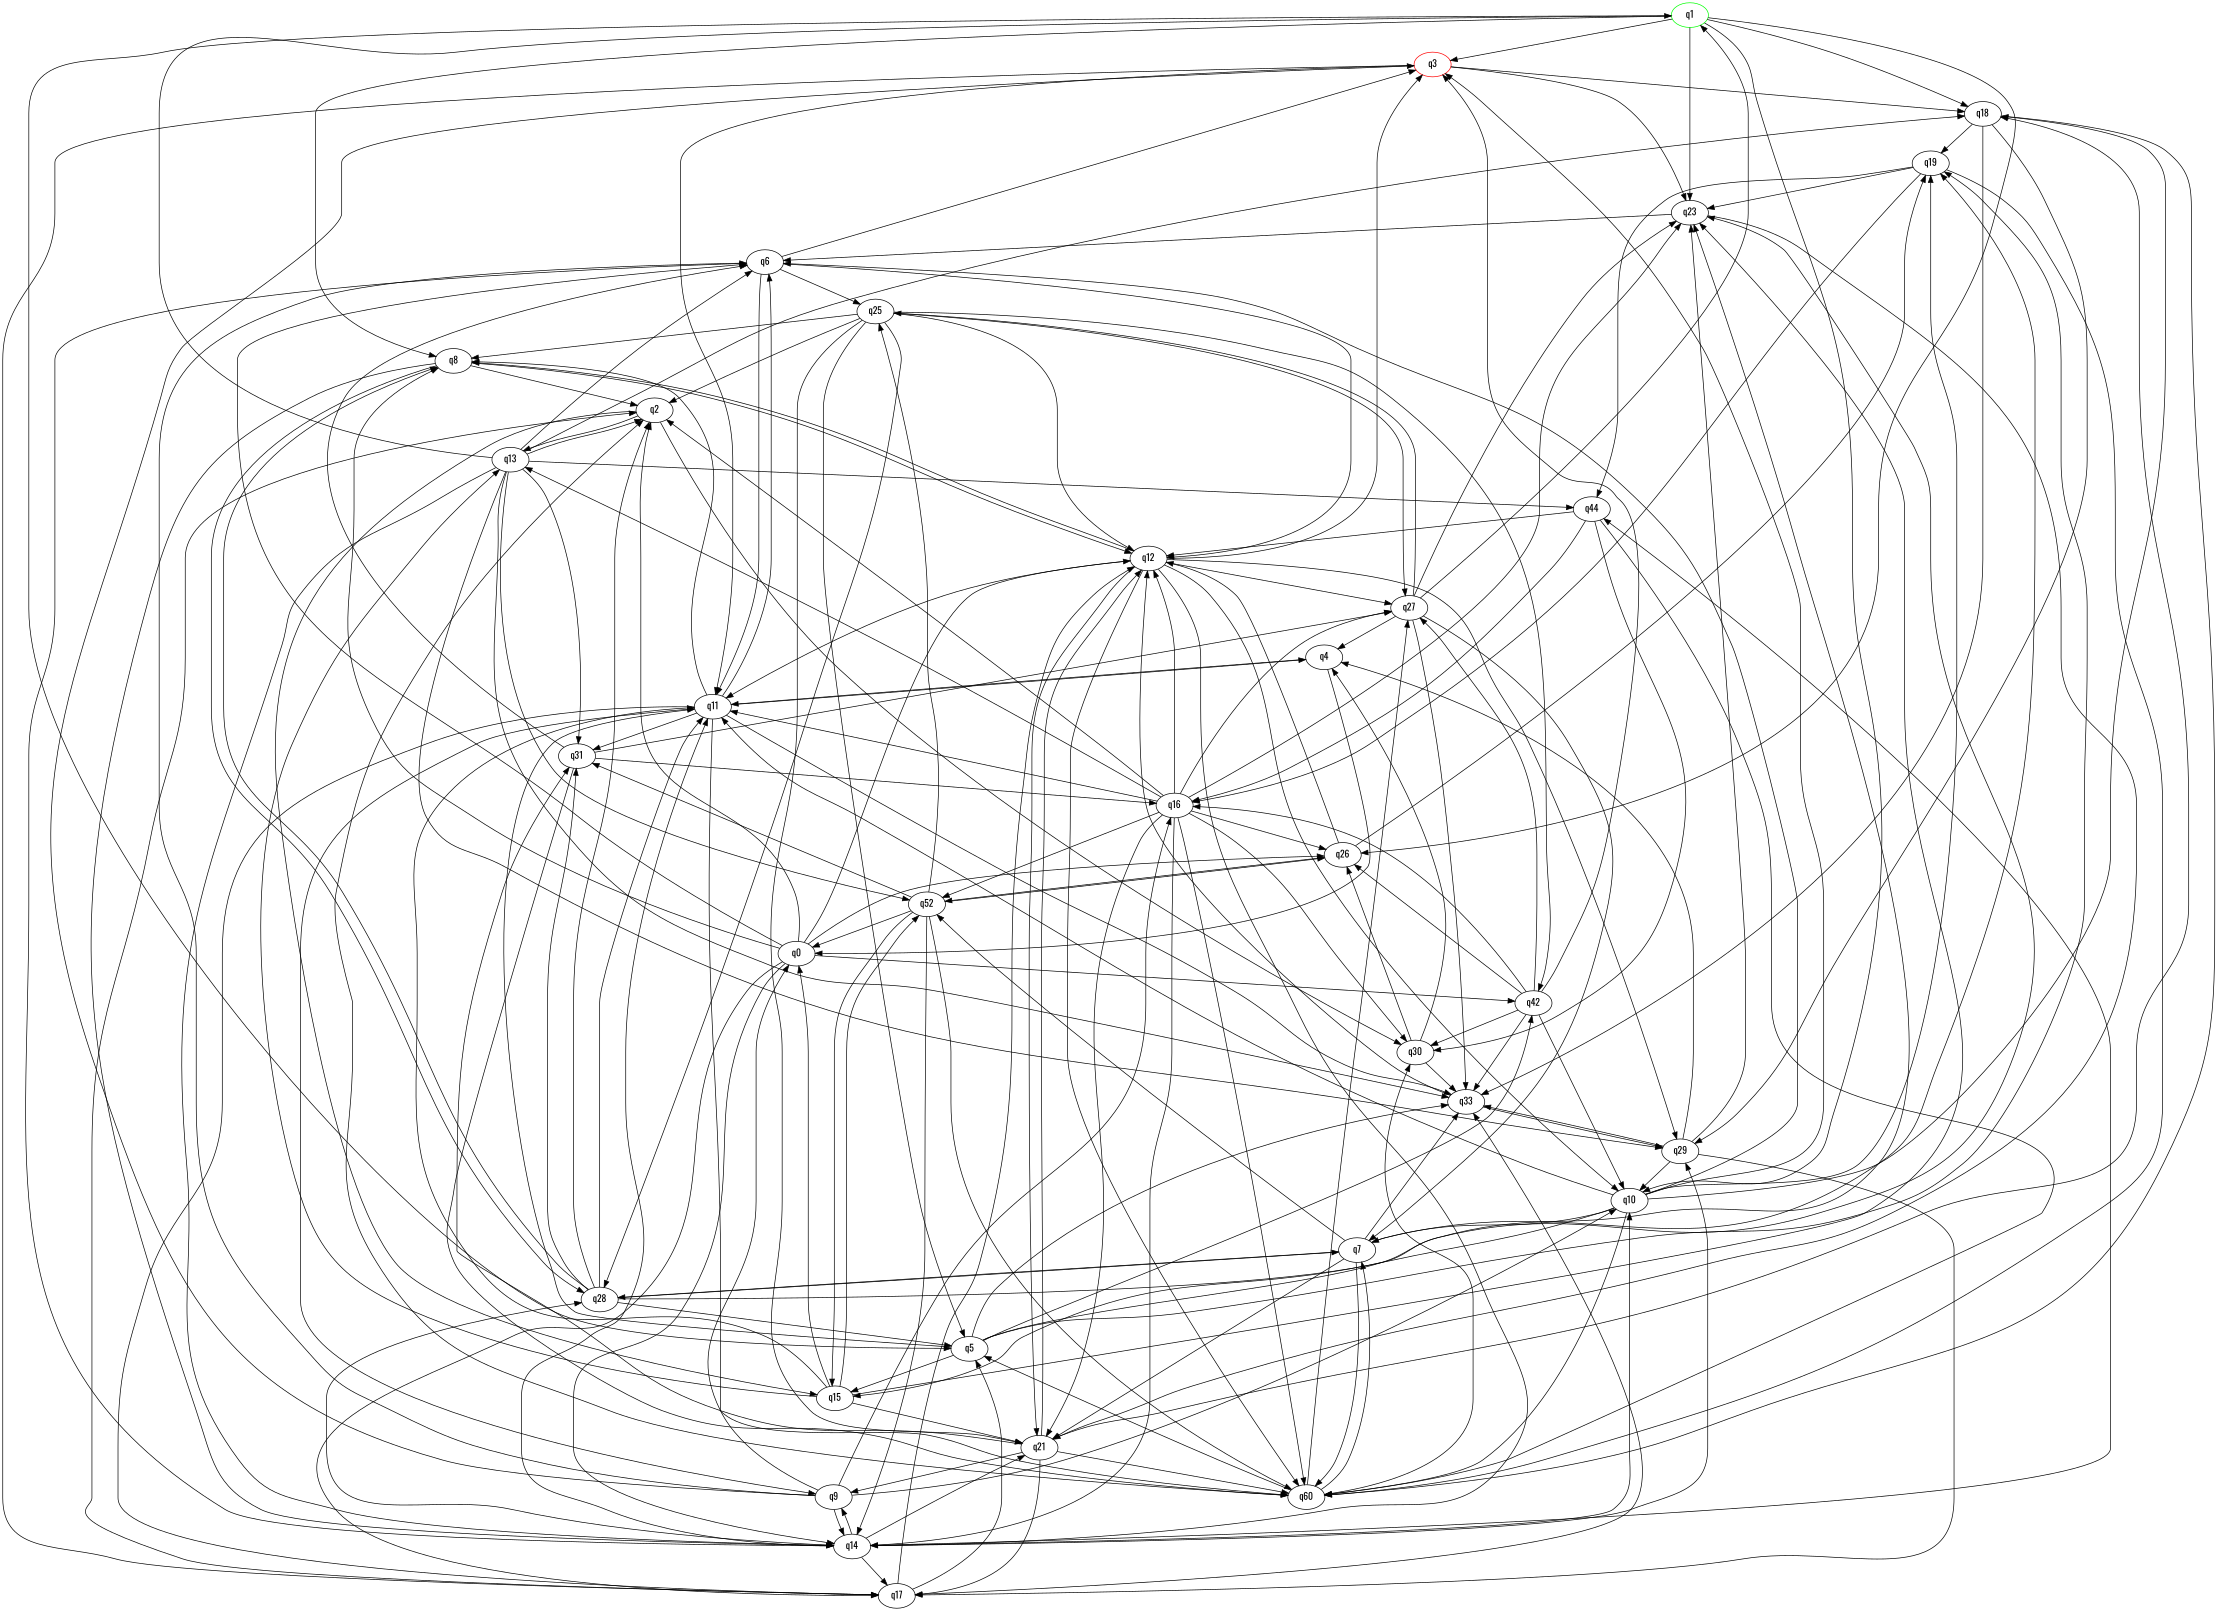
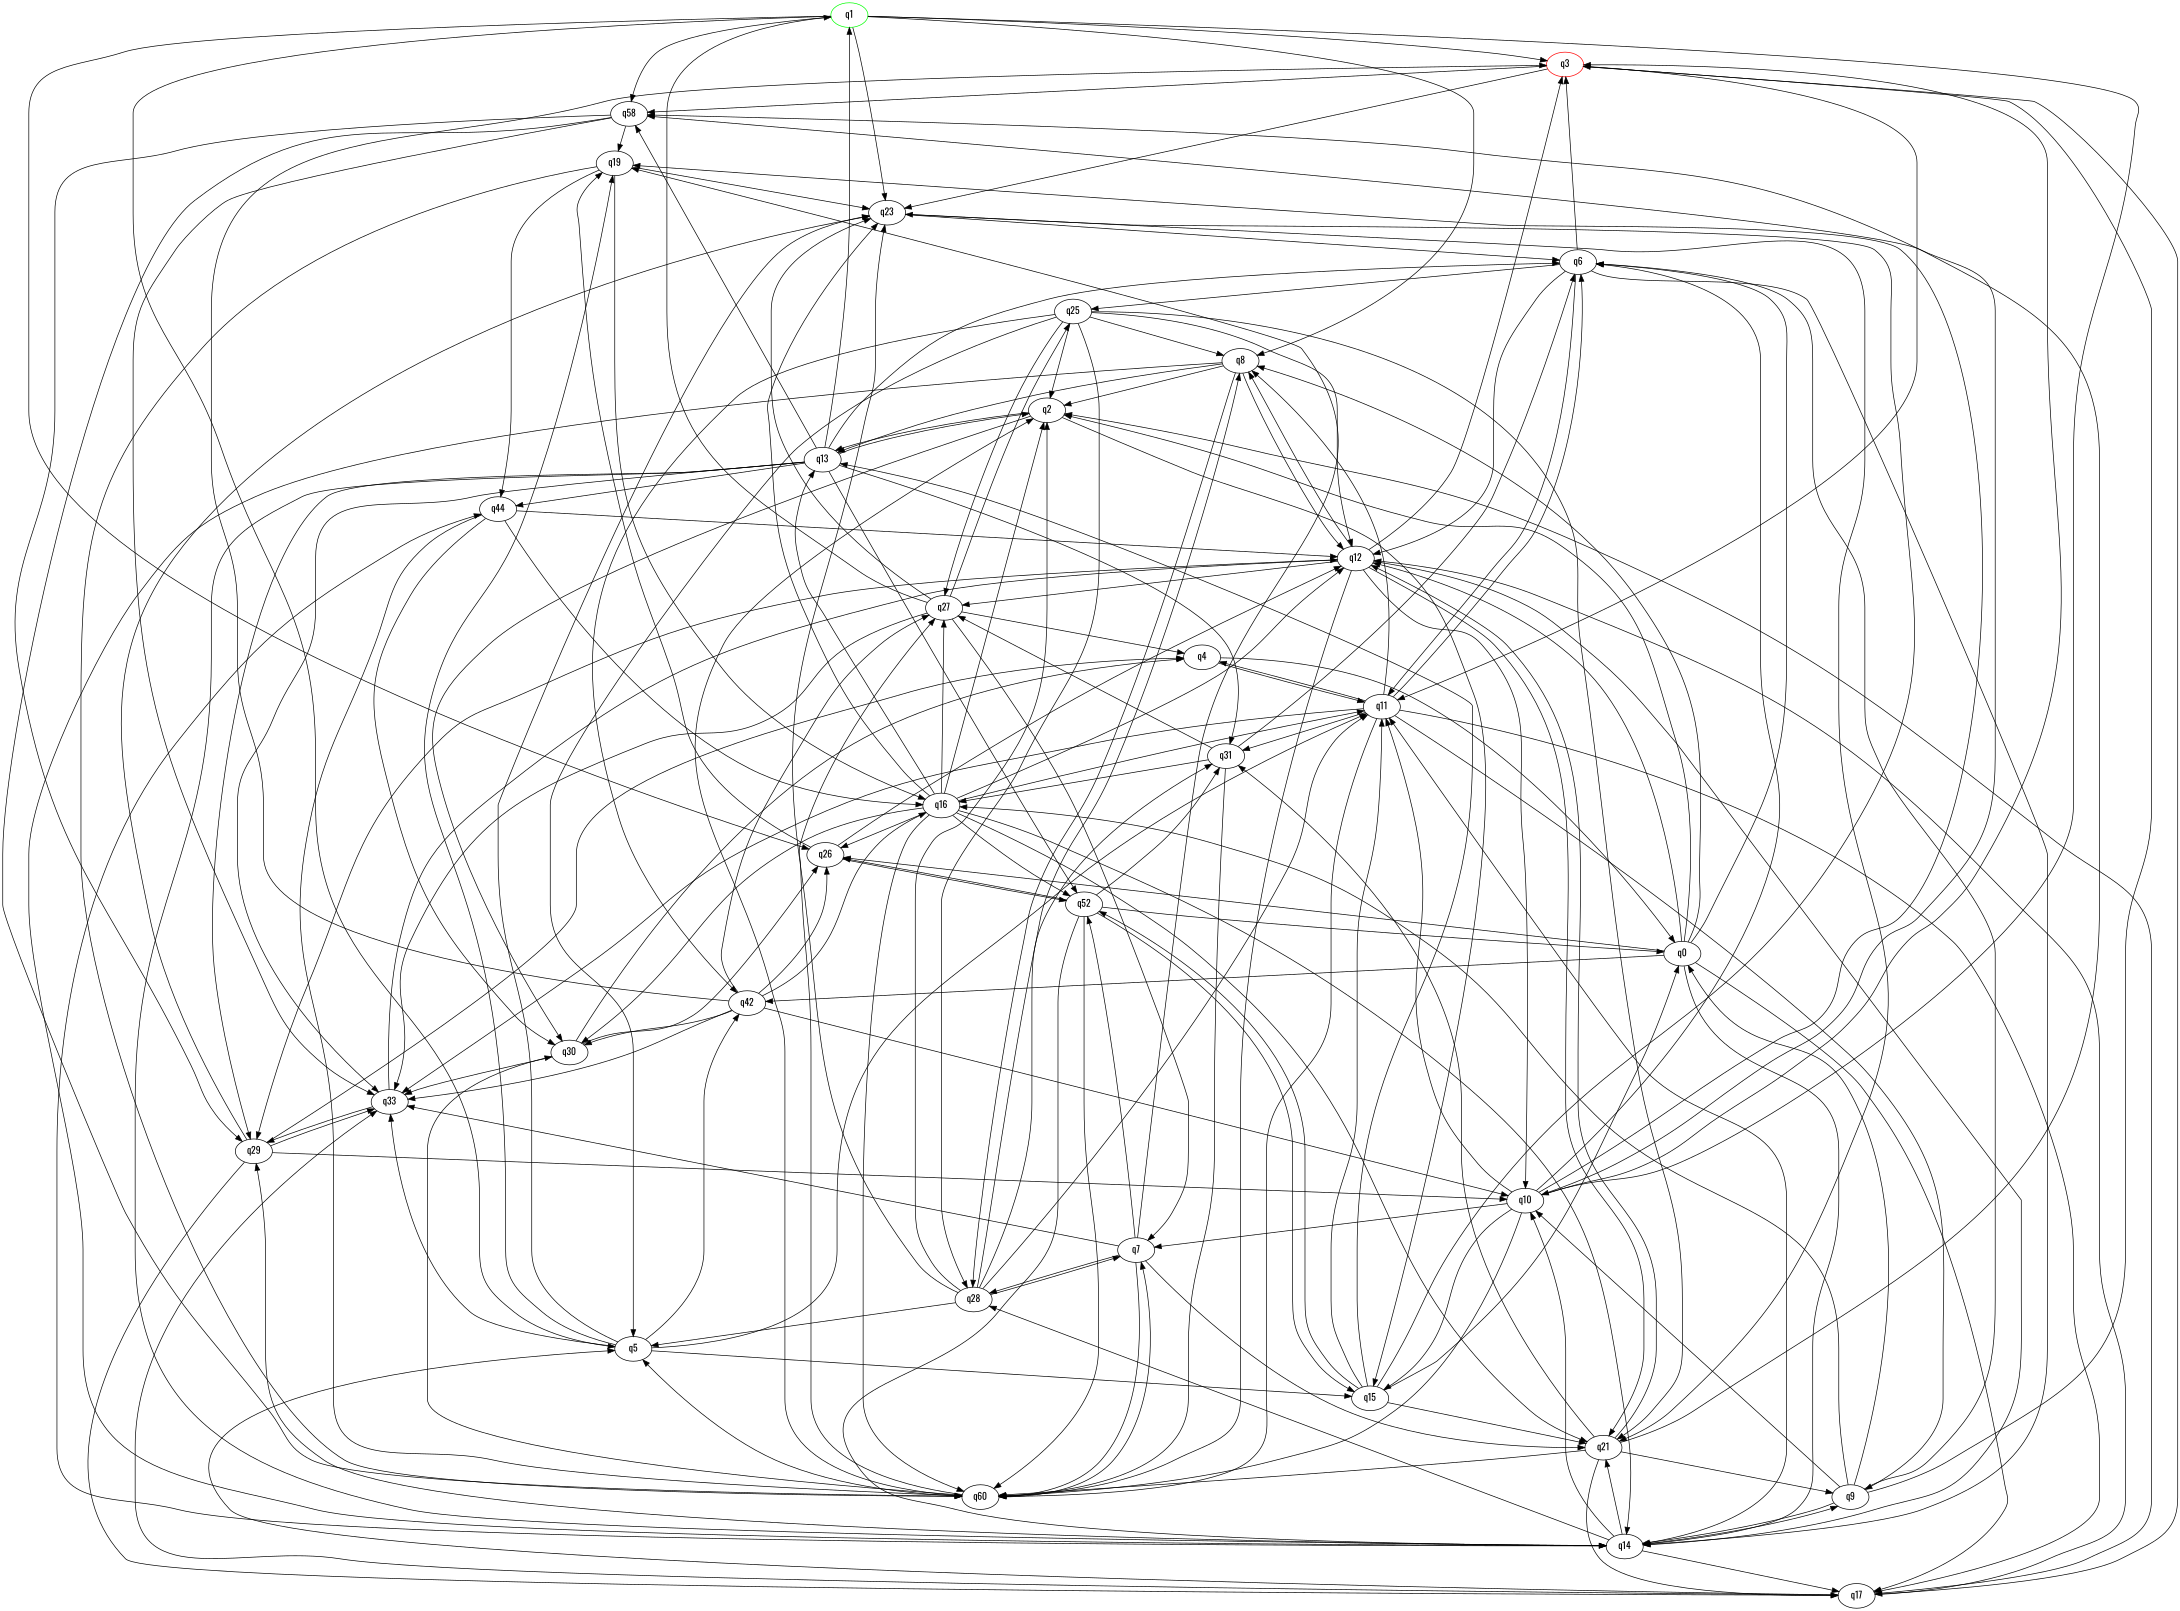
(1983, 114) -> (629, 114)
none -> (1040, 394)
(923, 603) -> none
(928, 624) -> none
